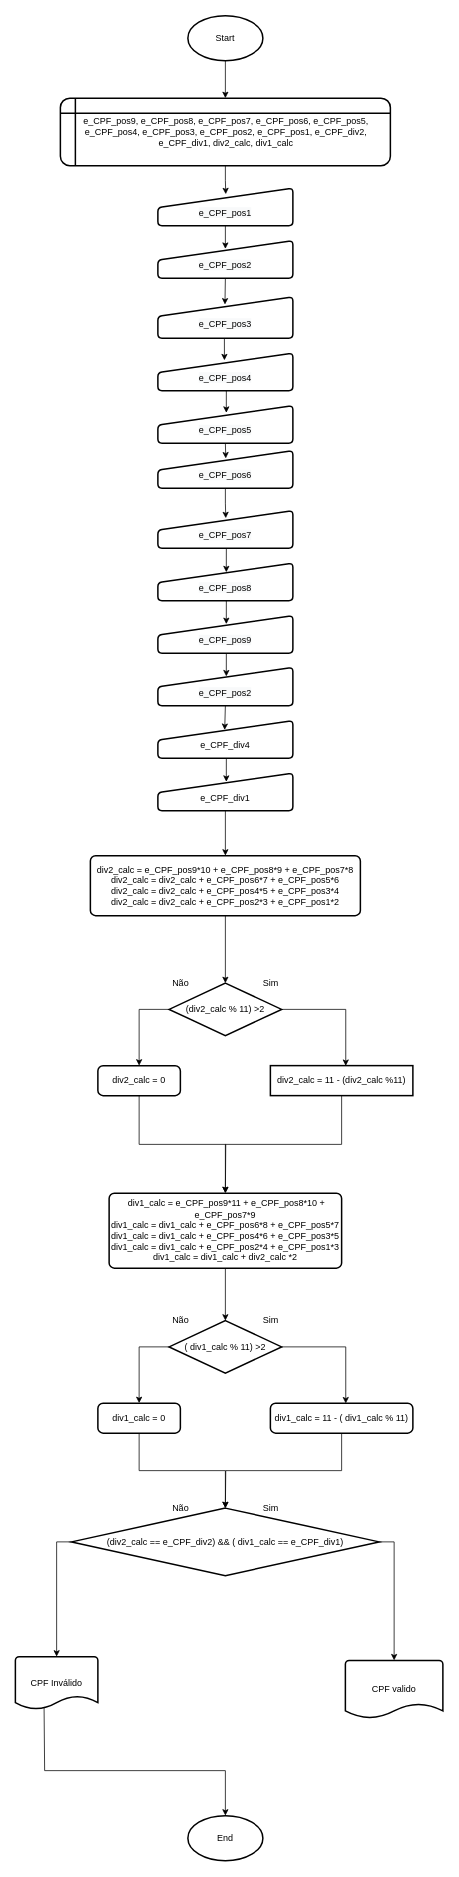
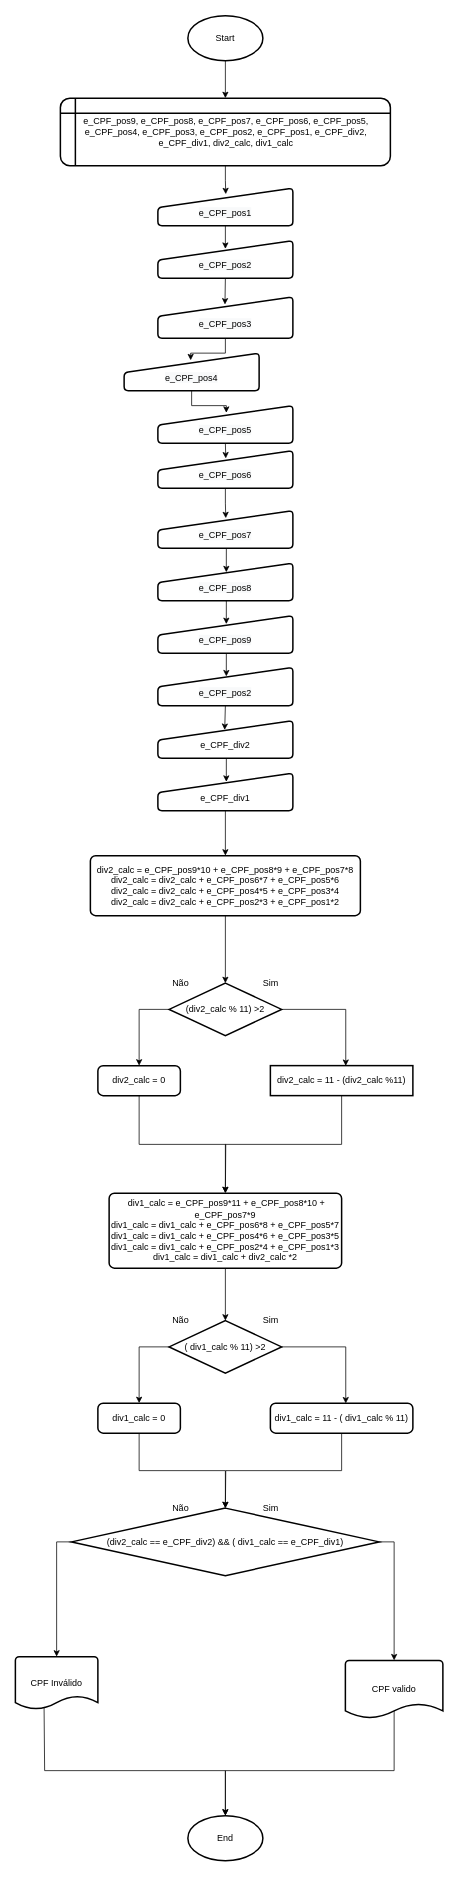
(225, 372) -> (192, 372)
(225, 739) -> (225, 739)
none -> (342, 1770)
